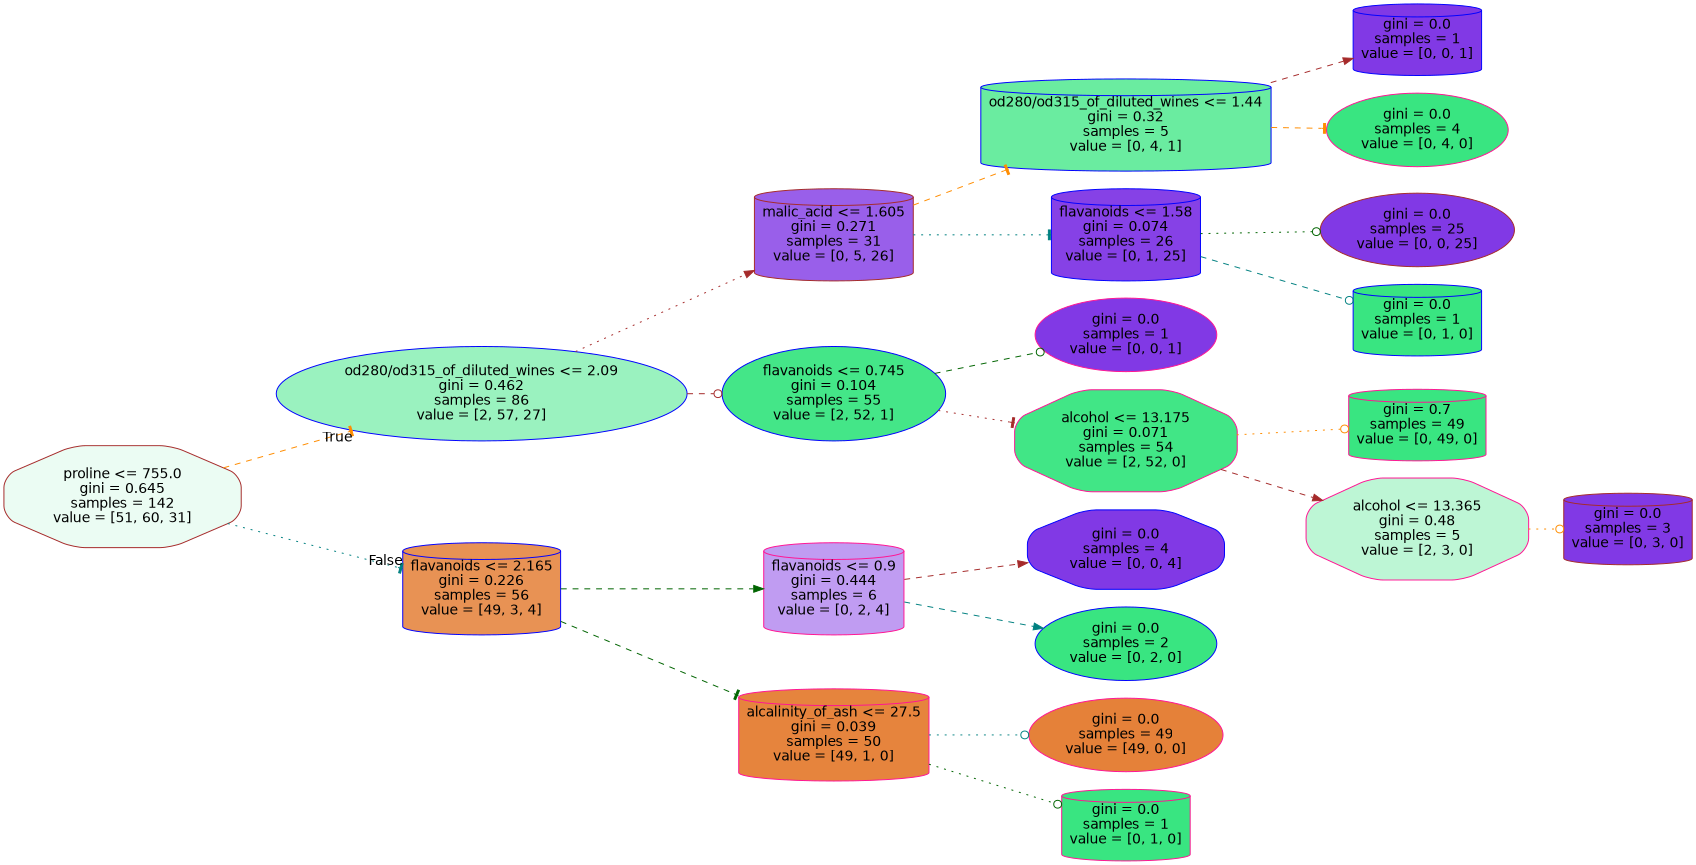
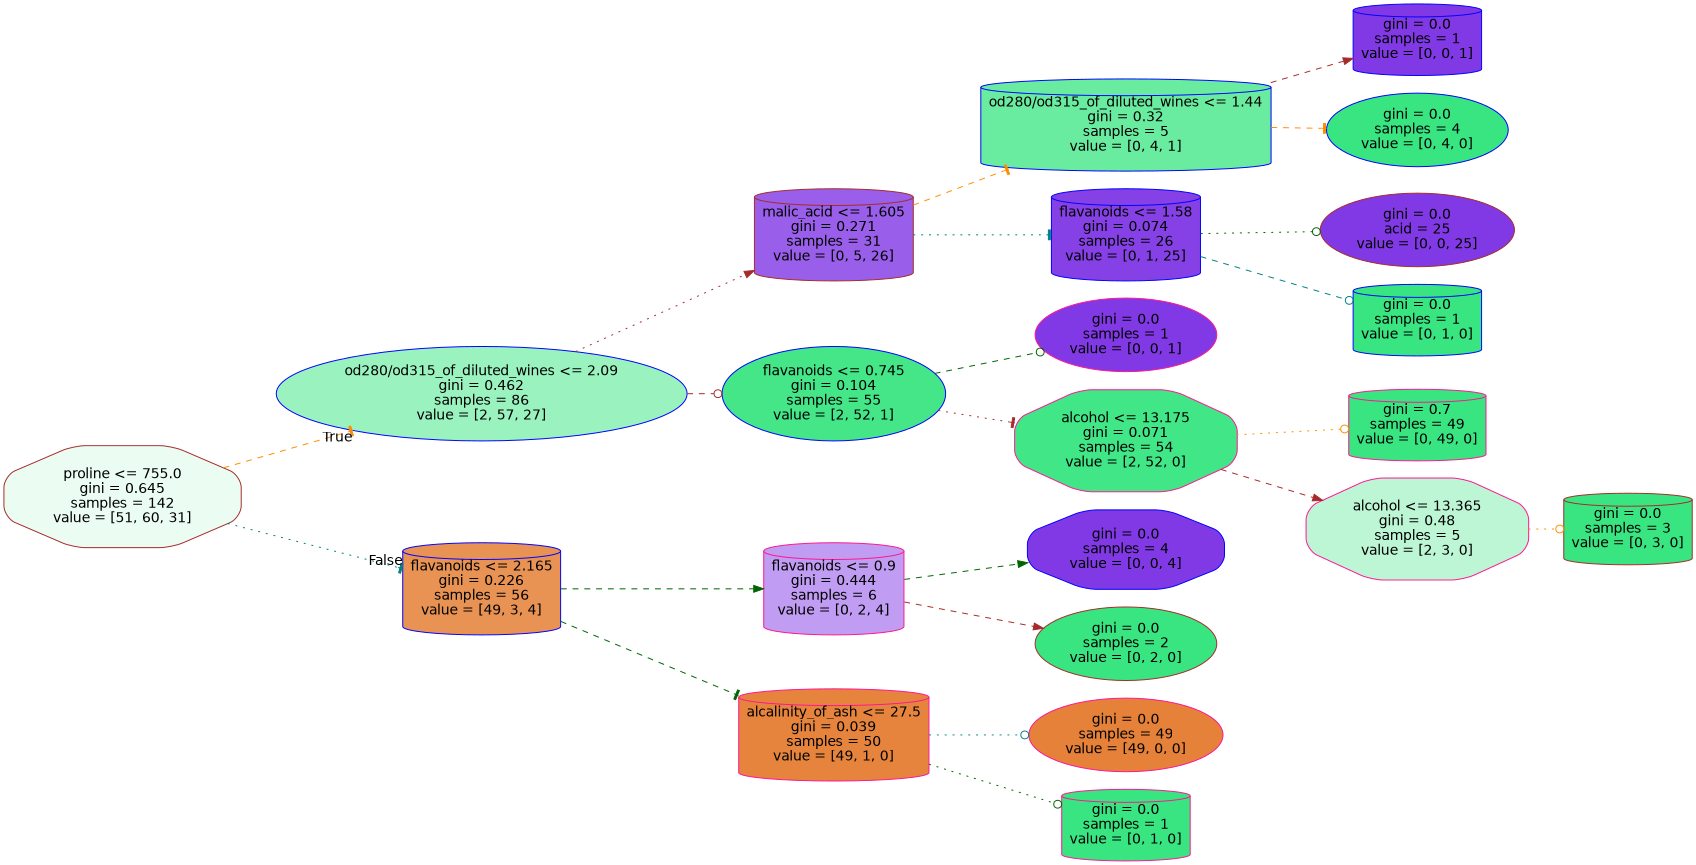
(1417, 130) -> (1417, 130)
(1417, 230) -> (1417, 230)
(1628, 529) -> (1628, 529)
(961, 572) -> (961, 572)
(969, 614) -> (969, 614)
(1126, 644) -> (1126, 644)
